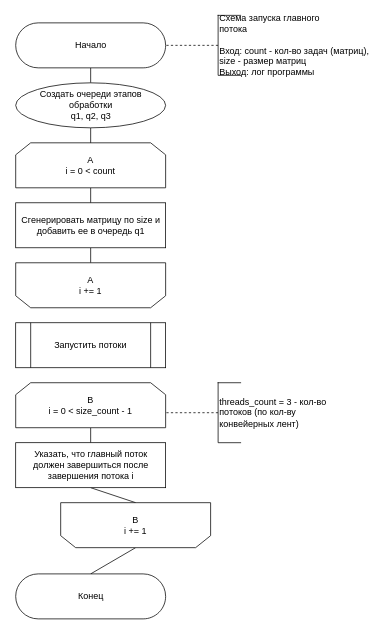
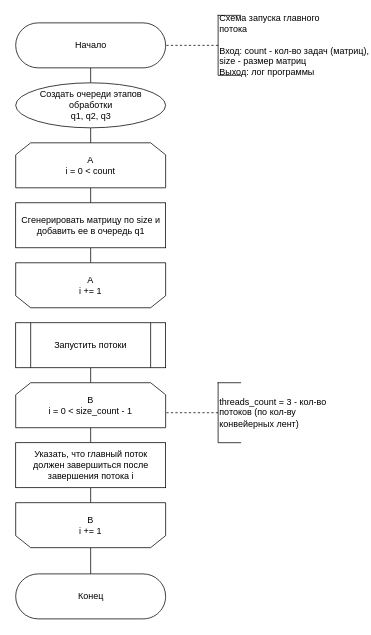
none -> (90, 375)
(135, 525) -> (90, 525)
